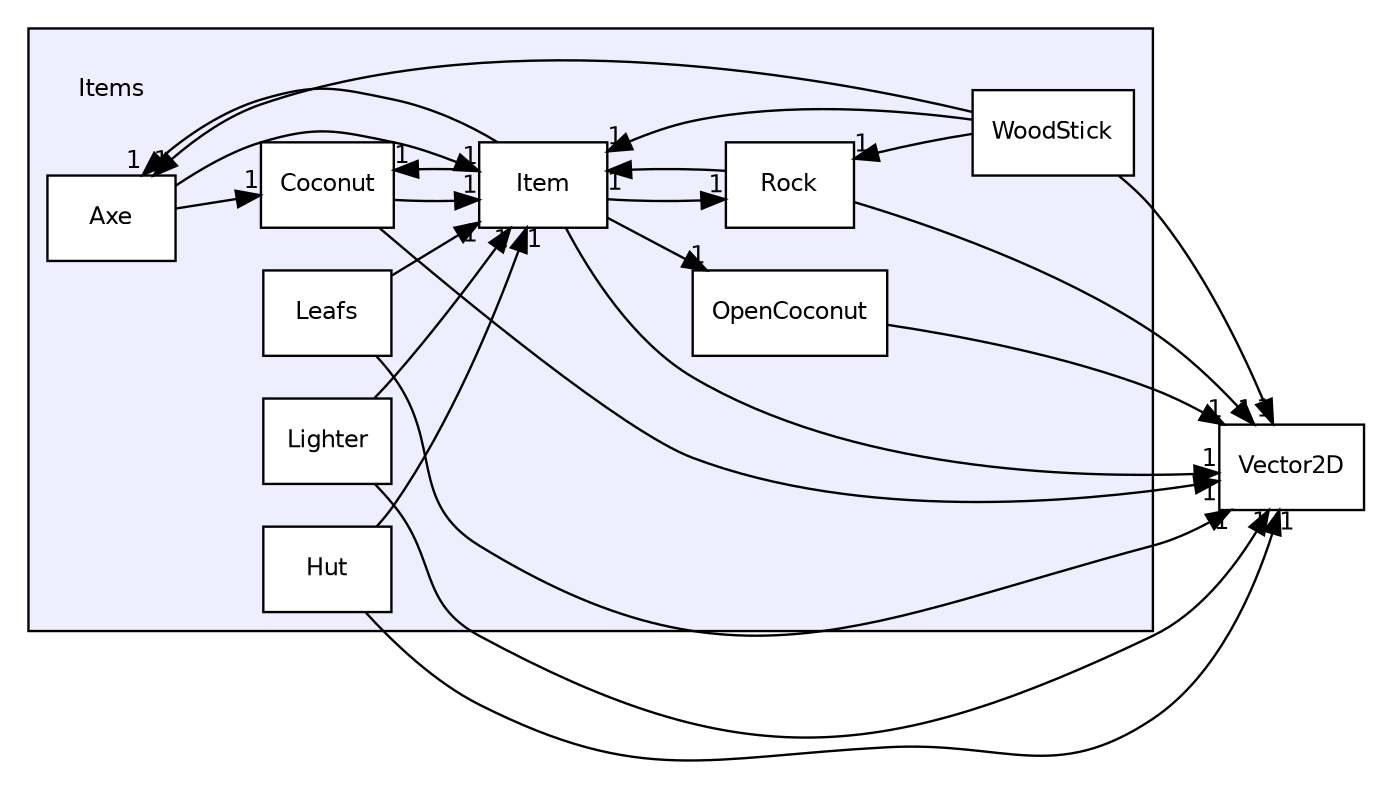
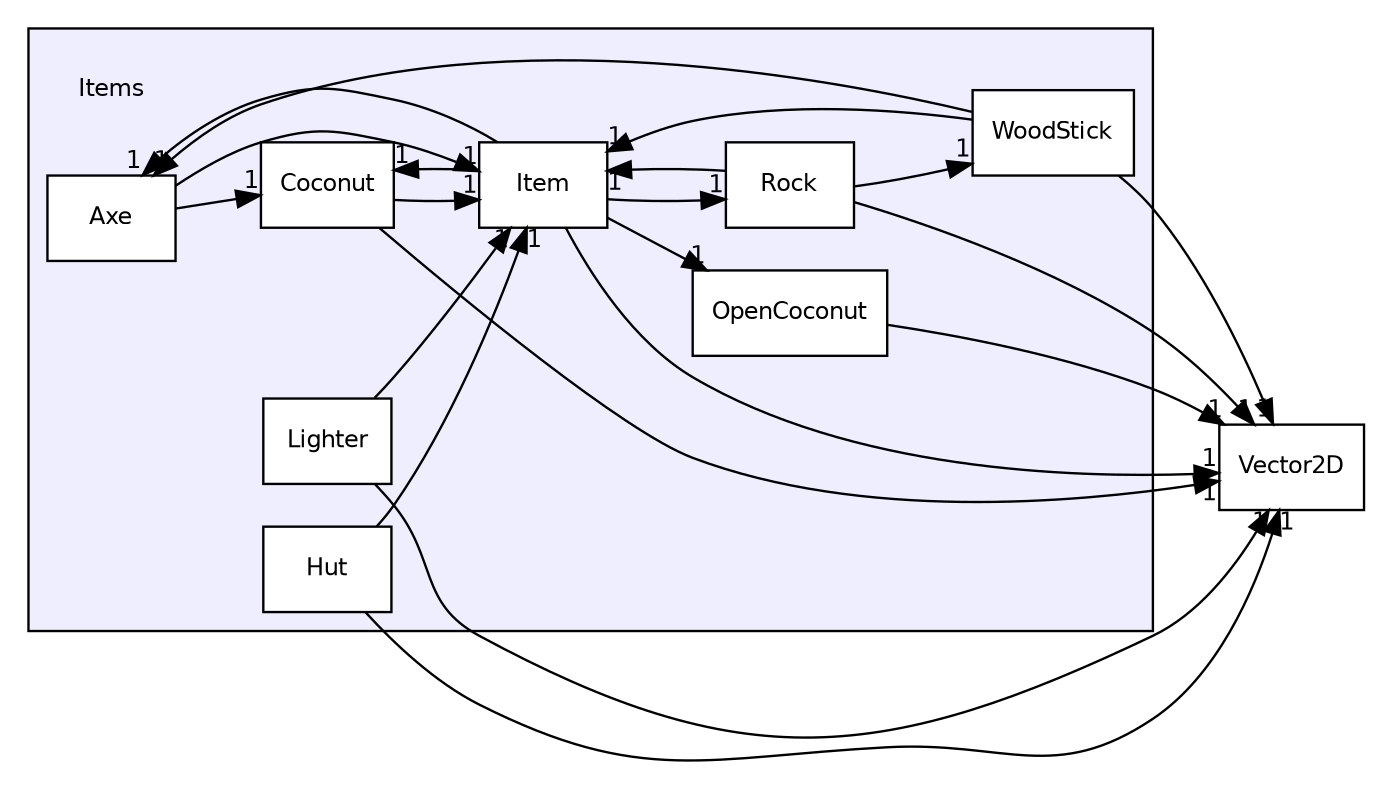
(925, 142) -> (901, 179)
(327, 313) -> none
